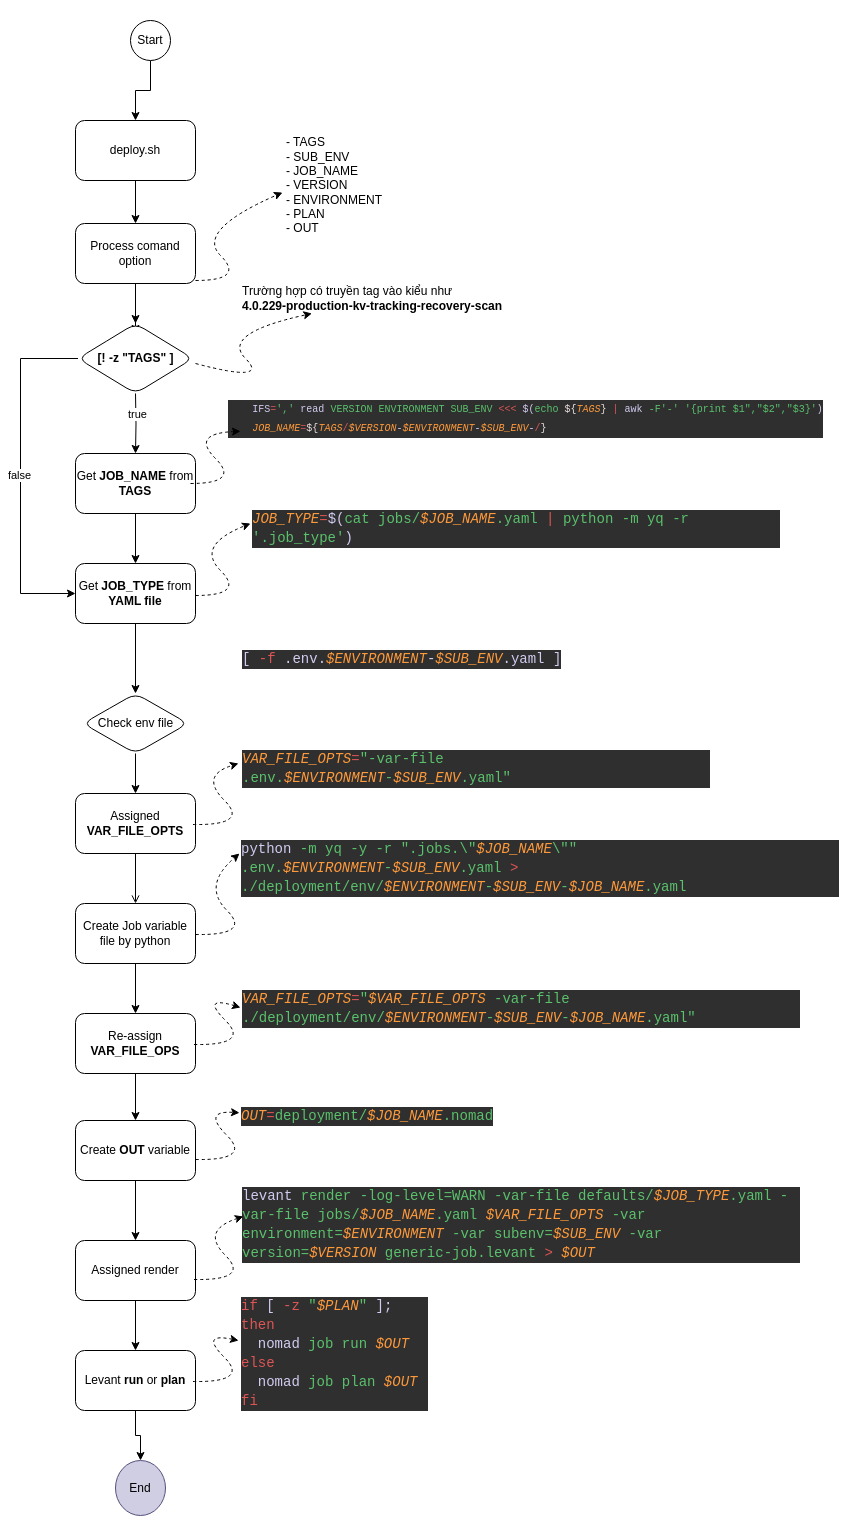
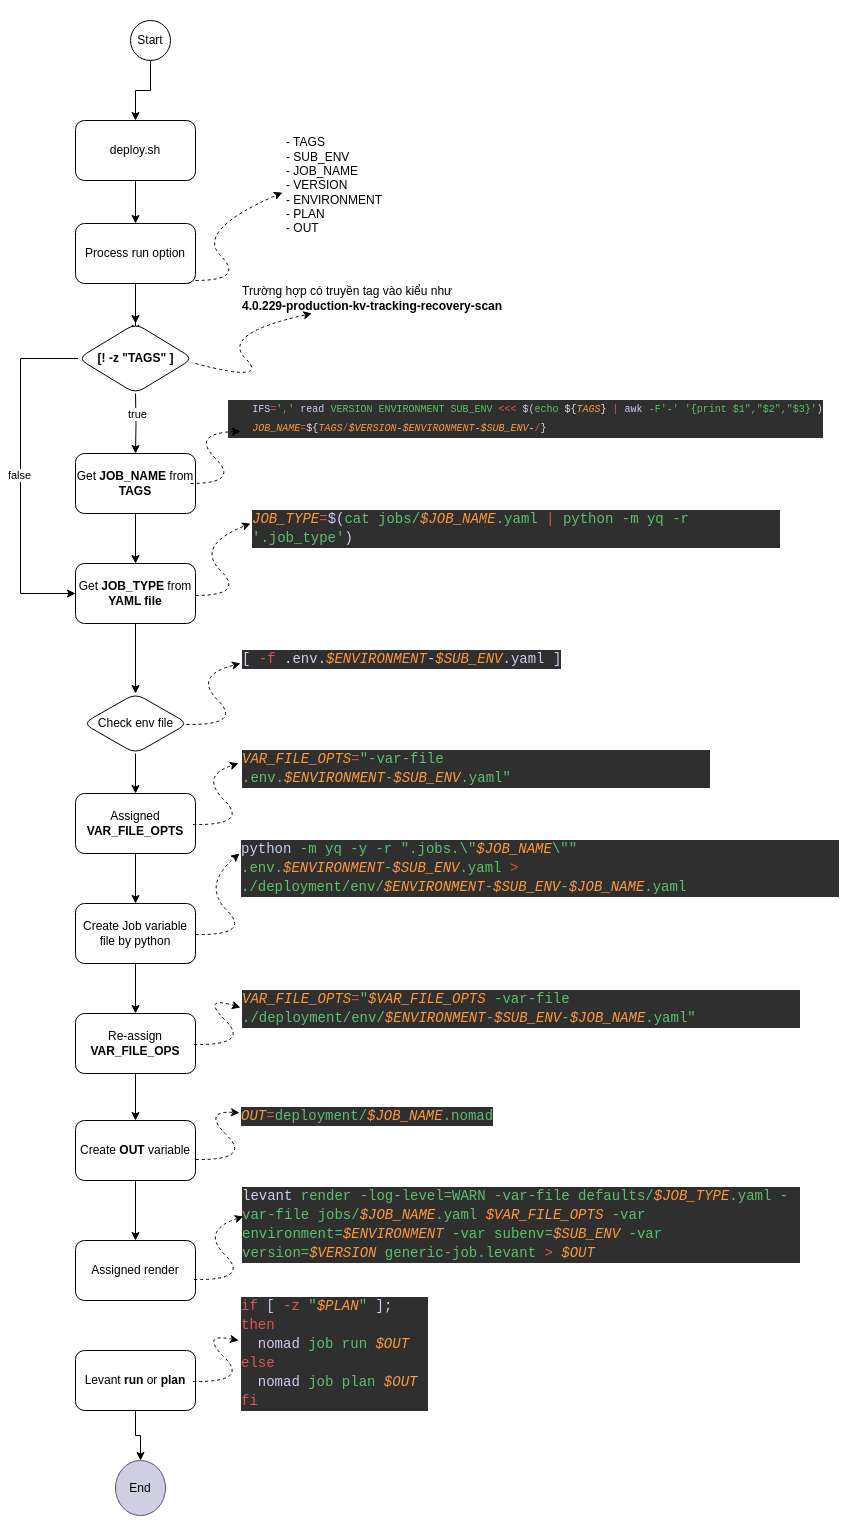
(136, 254) -> (136, 254)
none -> (220, 703)
(136, 896) -> (136, 895)
(136, 1322) -> none
